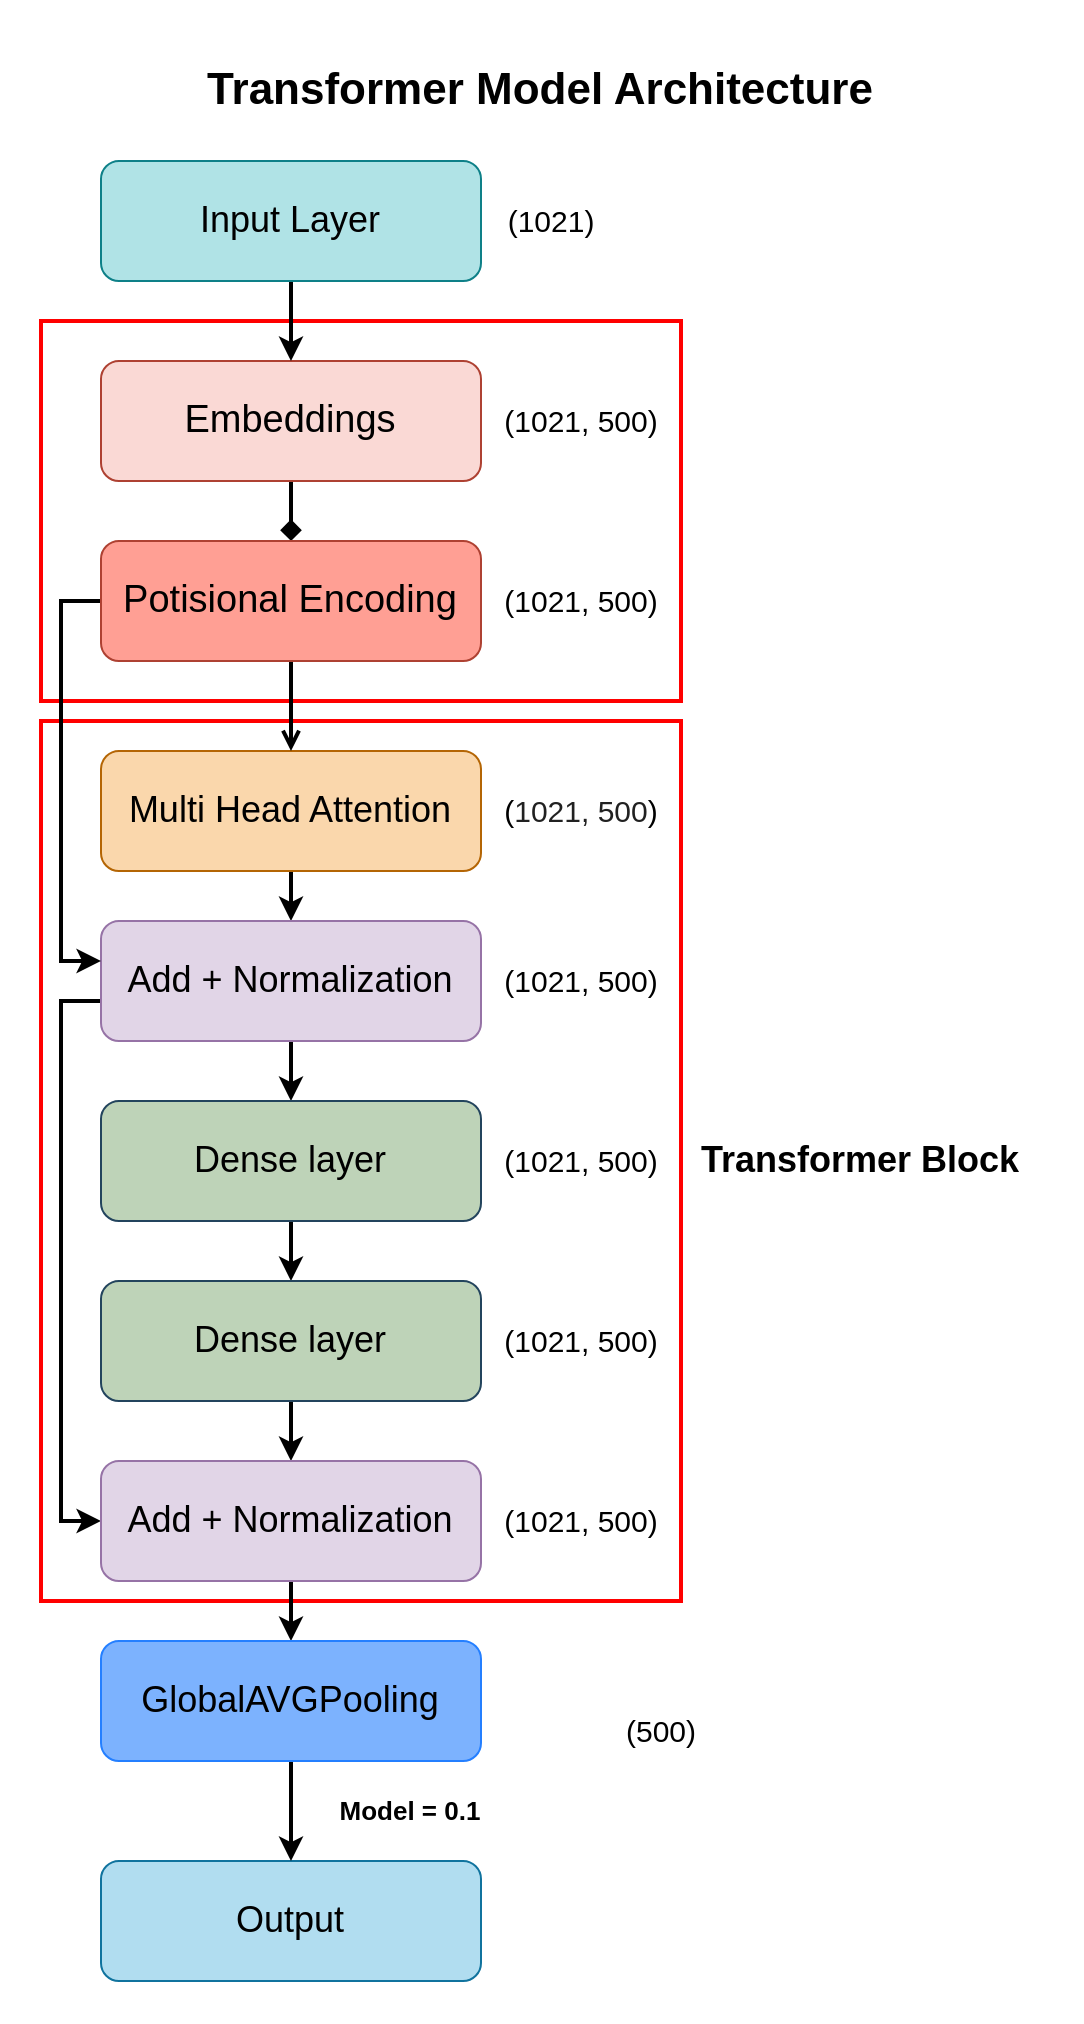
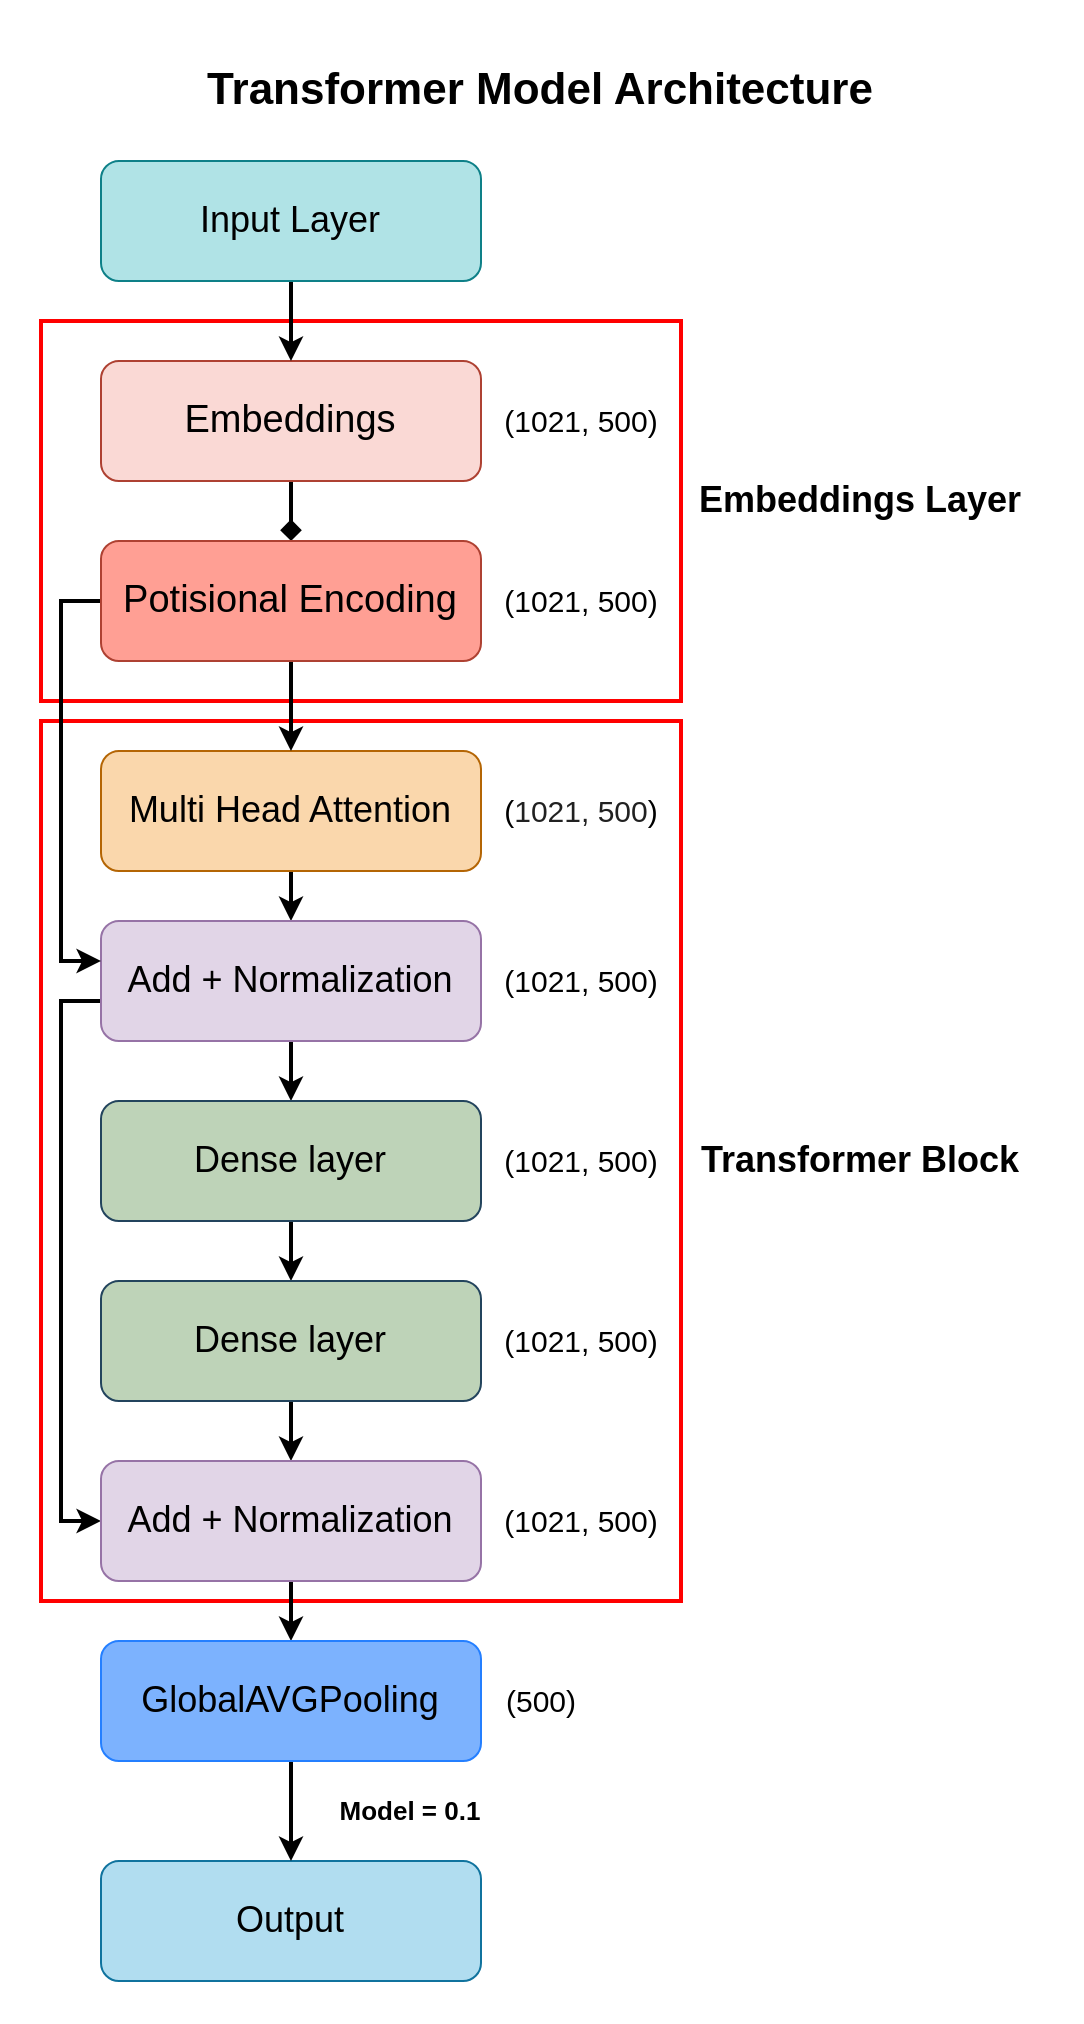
(551, 221) -> none
none -> (861, 501)
(291, 733) -> (291, 731)
(661, 1731) -> (541, 1701)
